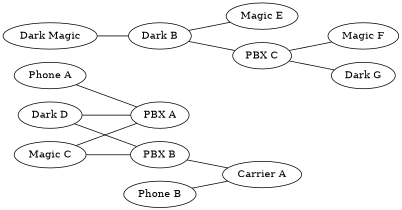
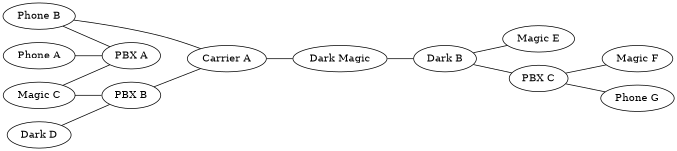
none -> (280, 59)
(363, 76) -> (637, 98)
(106, 115) -> (87, 36)
